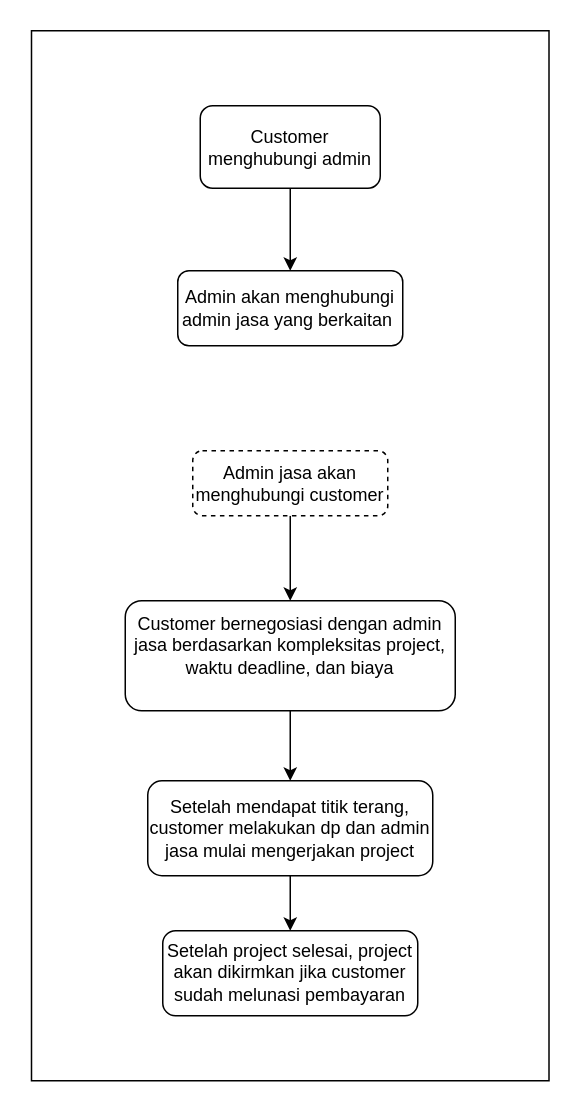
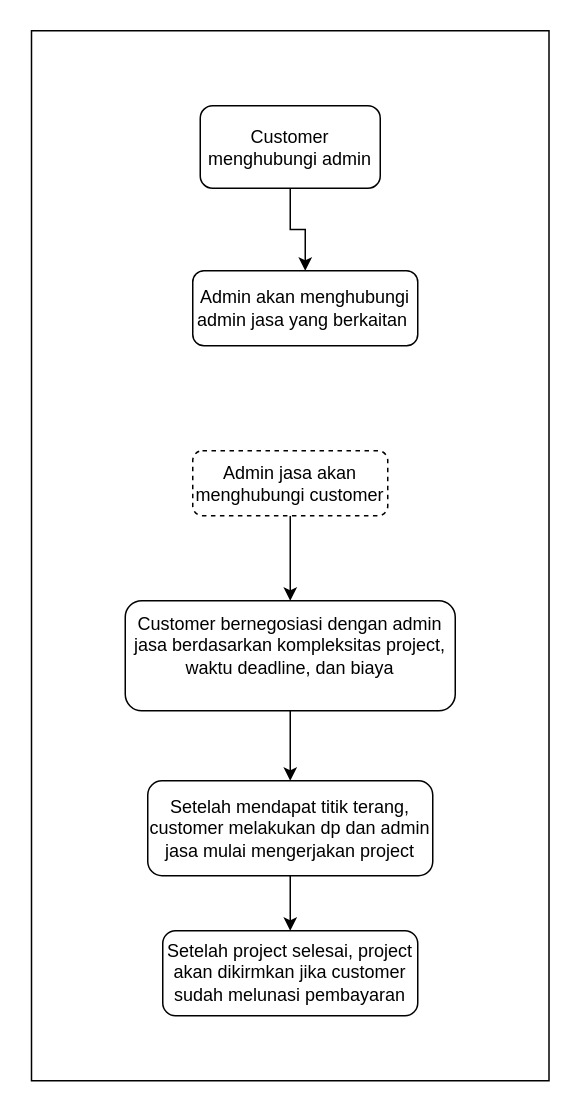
(290, 308) -> (305, 308)
